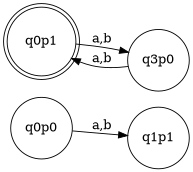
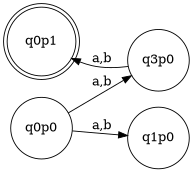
(98, 47) -> (96, 97)
(158, 138) -> (158, 138)
